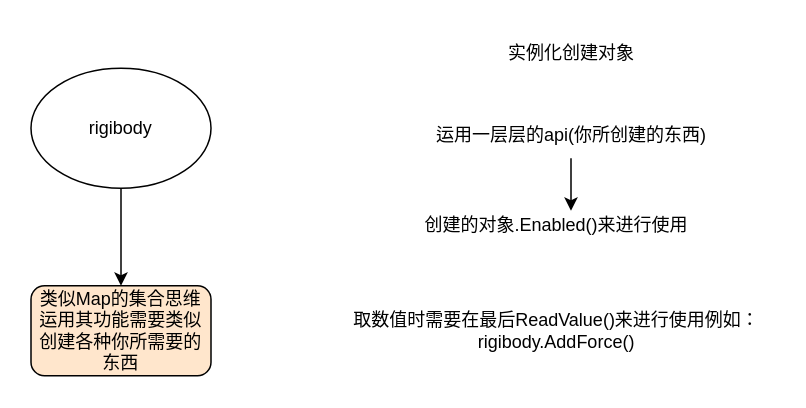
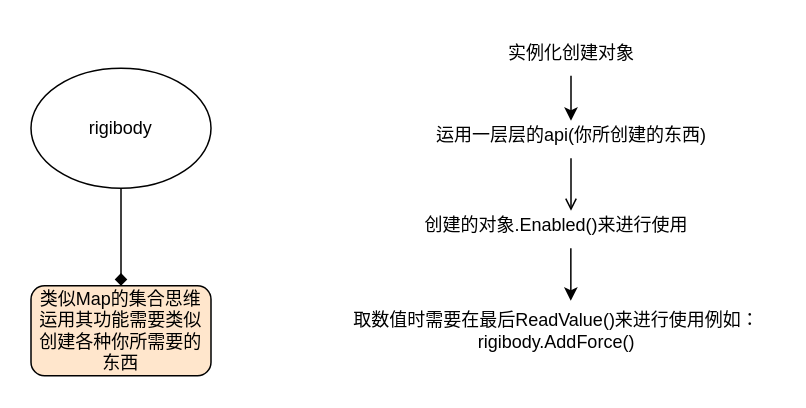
none -> (571, 97)
(571, 199) -> (571, 201)
none -> (571, 270)
(121, 274) -> (121, 273)
